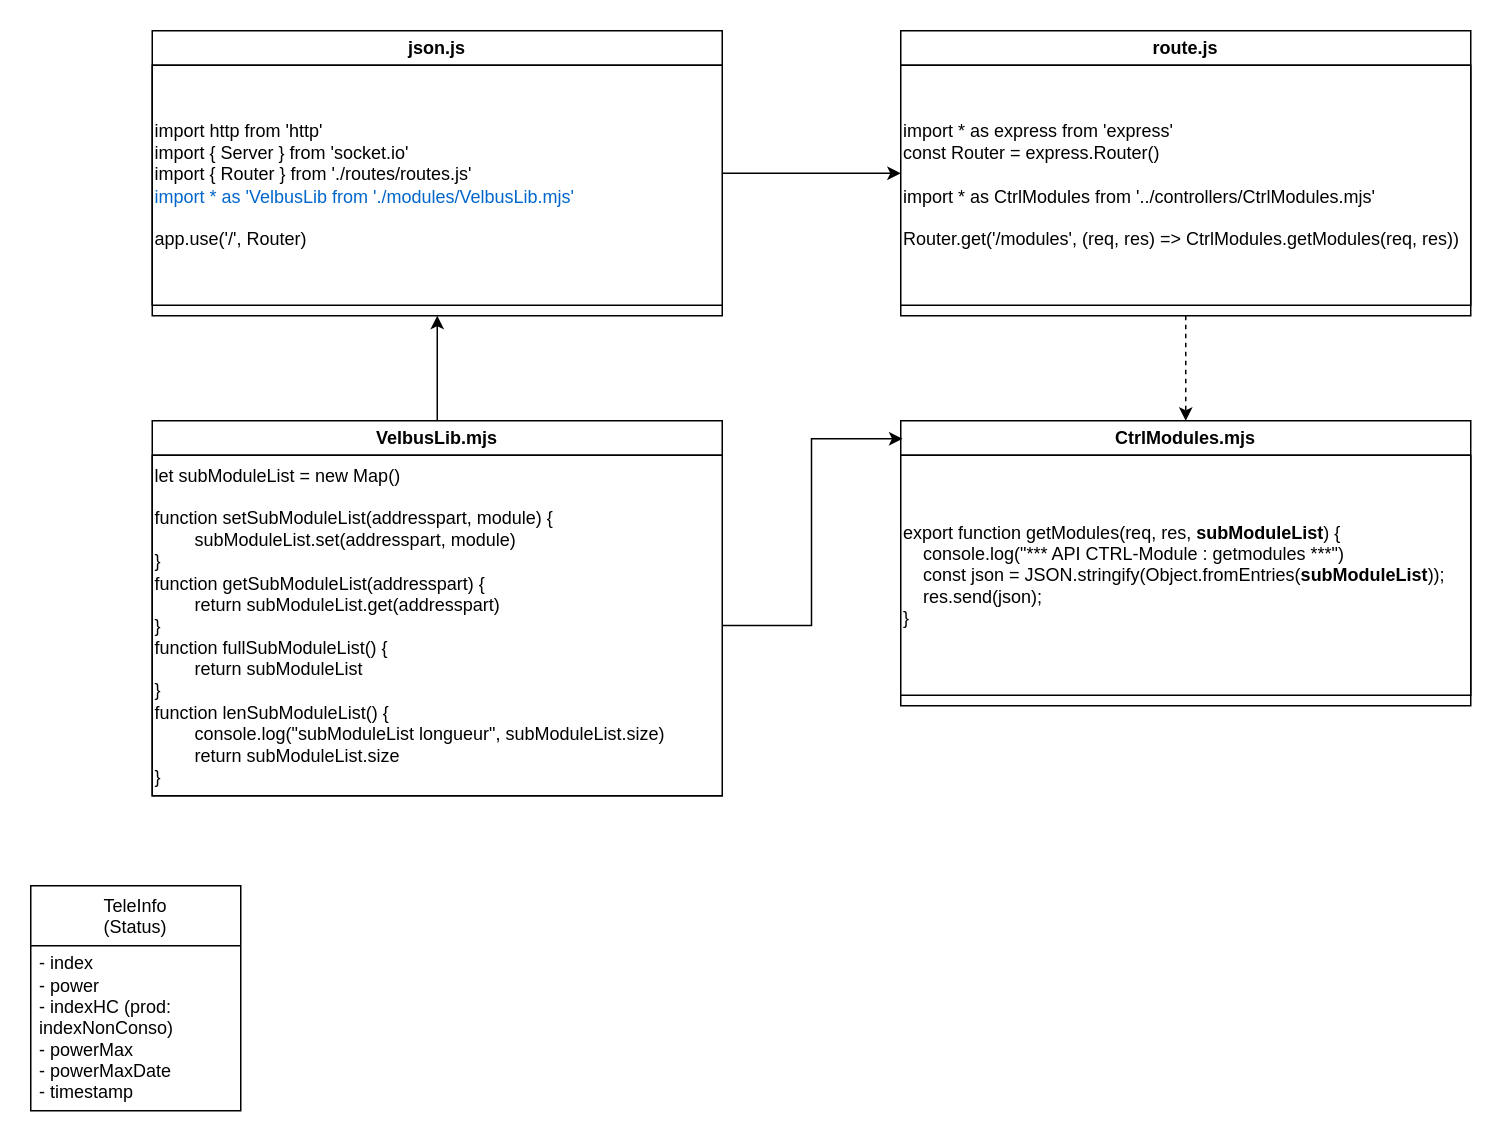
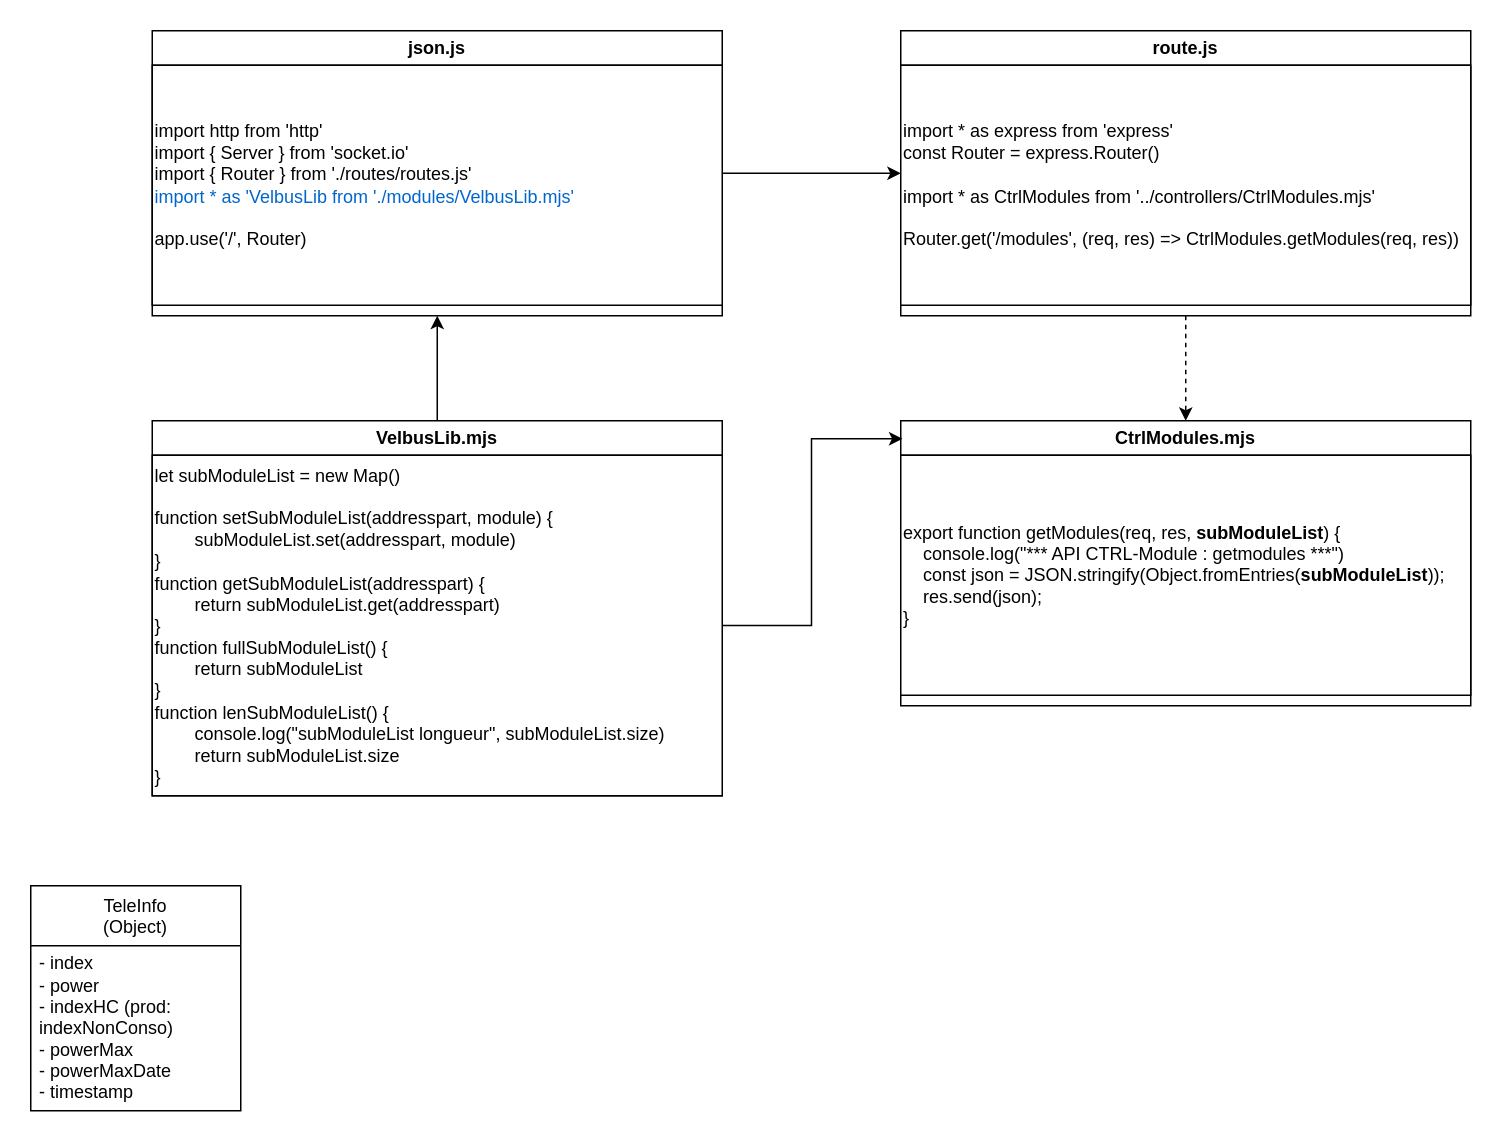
(136, 918) -> (136, 918)
